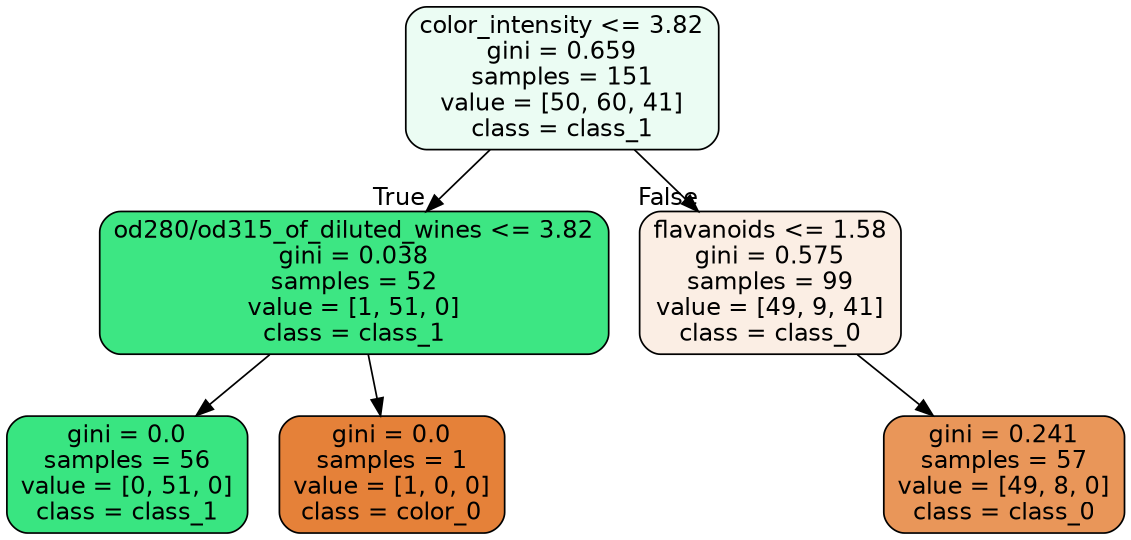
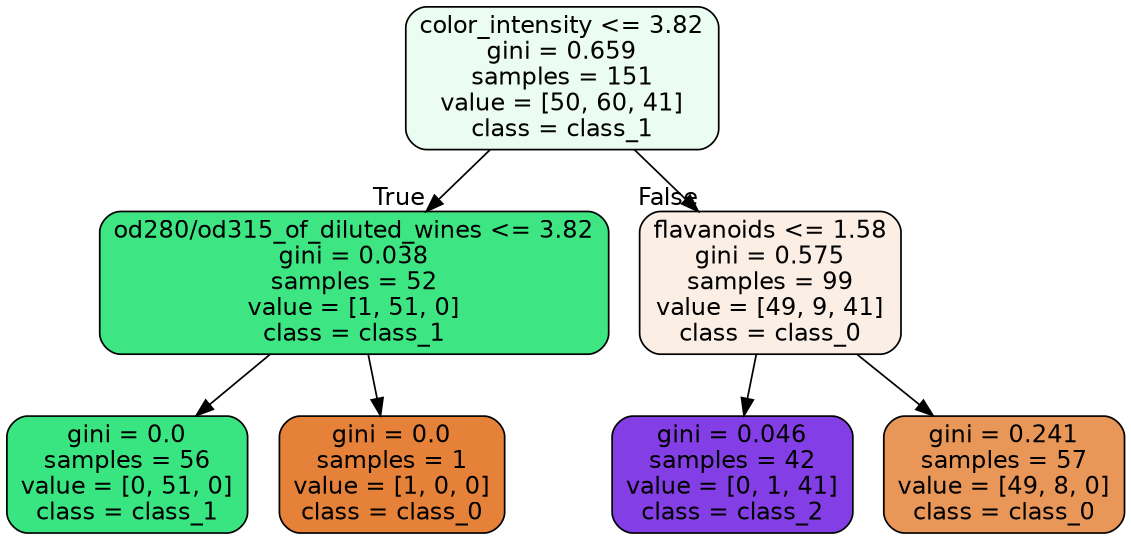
(392, 475) -> (392, 475)
none -> (732, 475)
